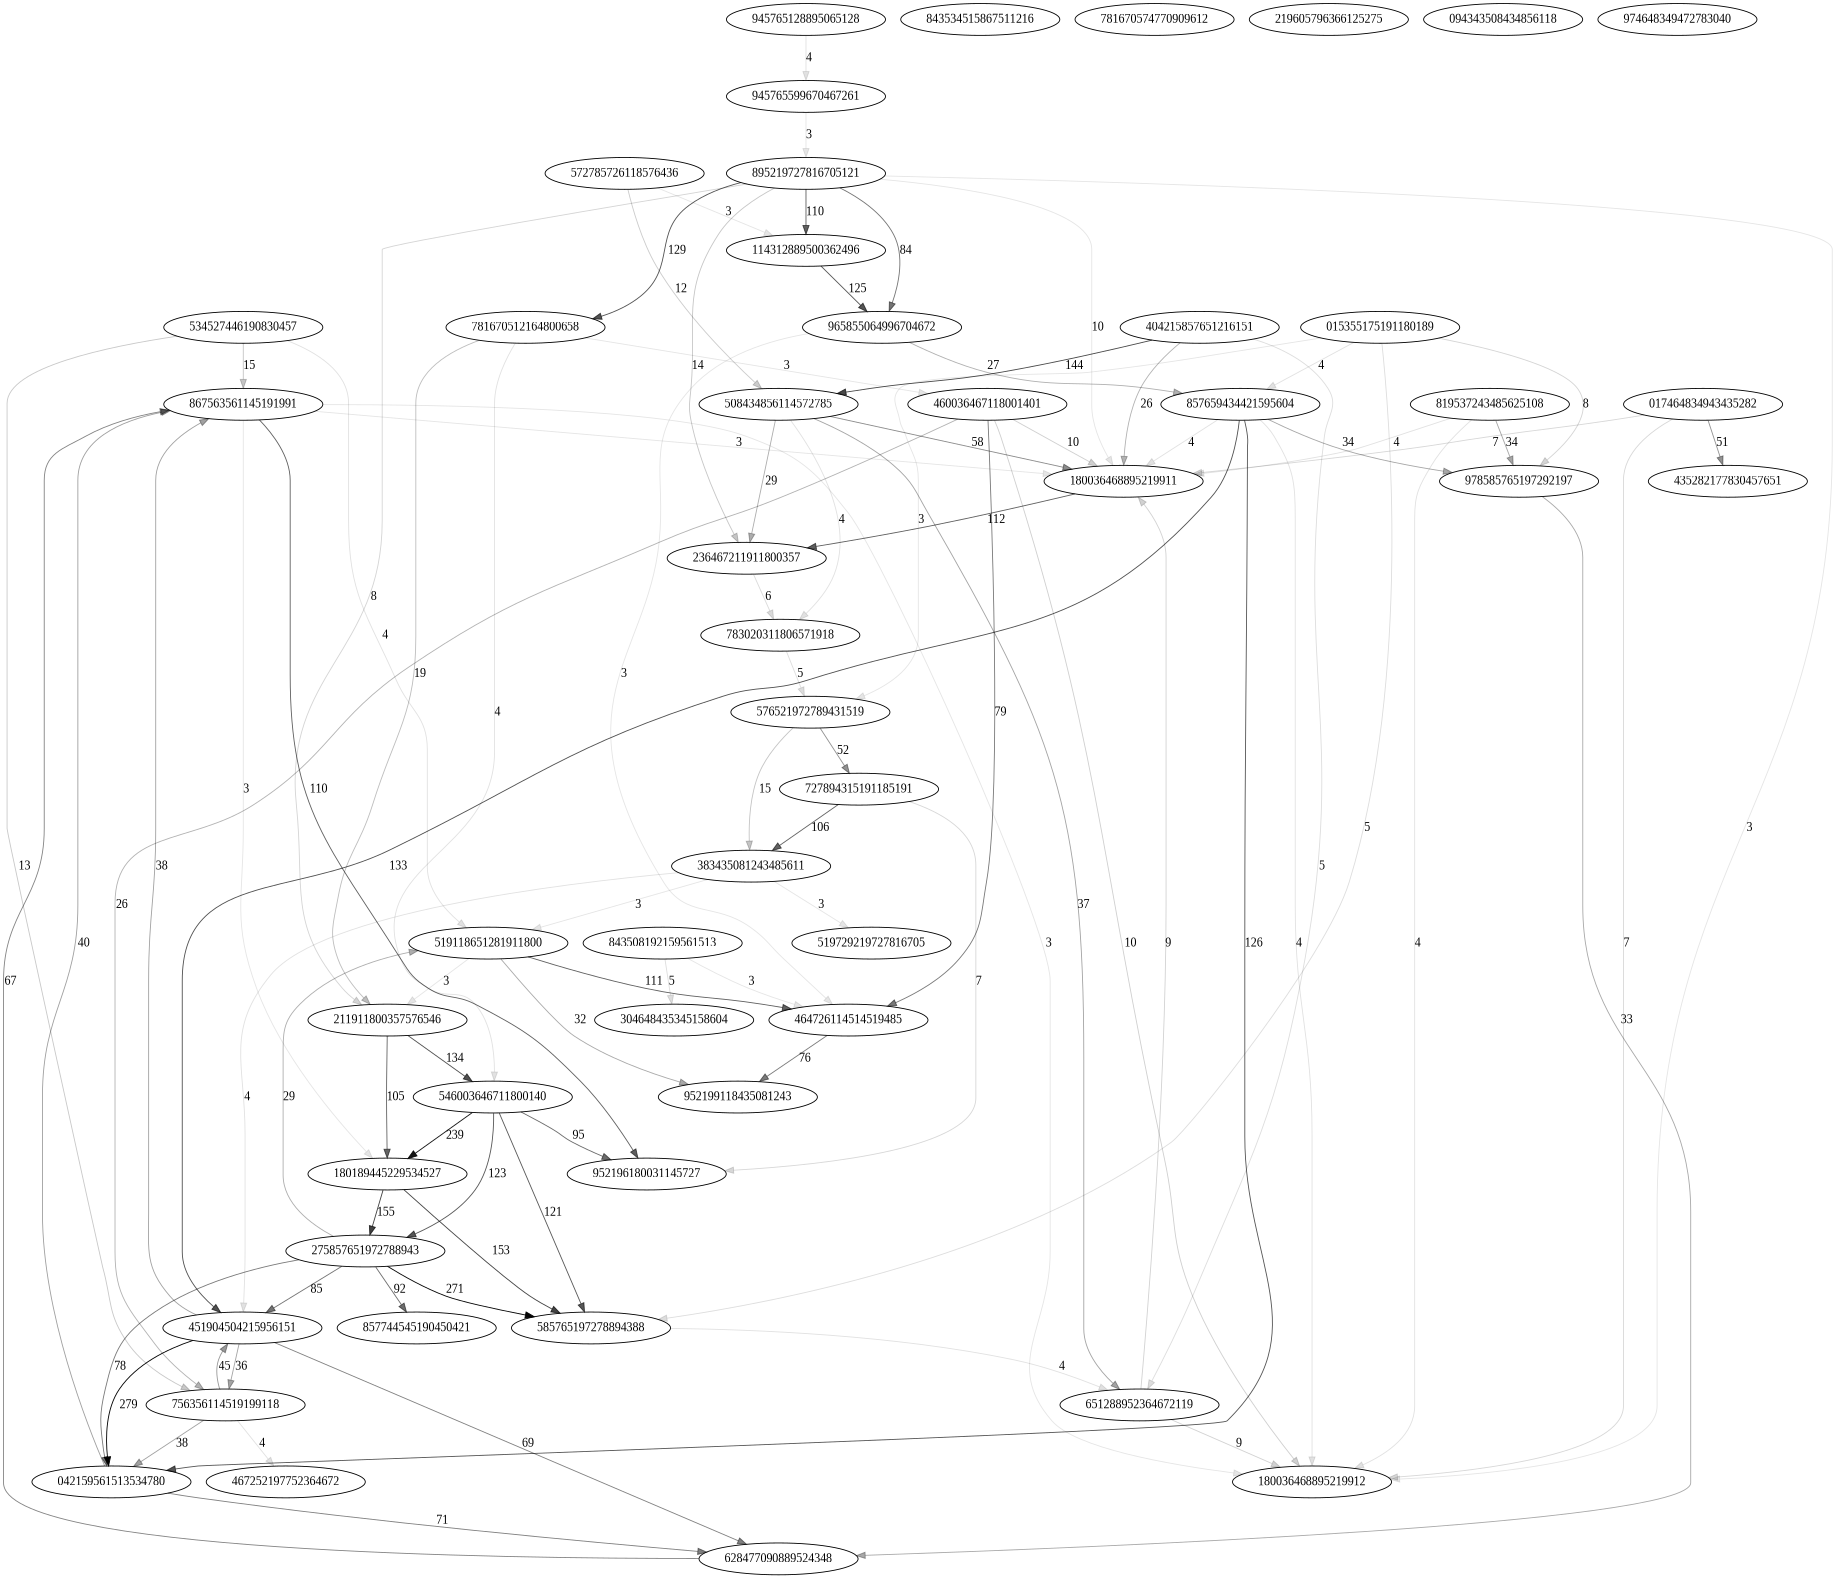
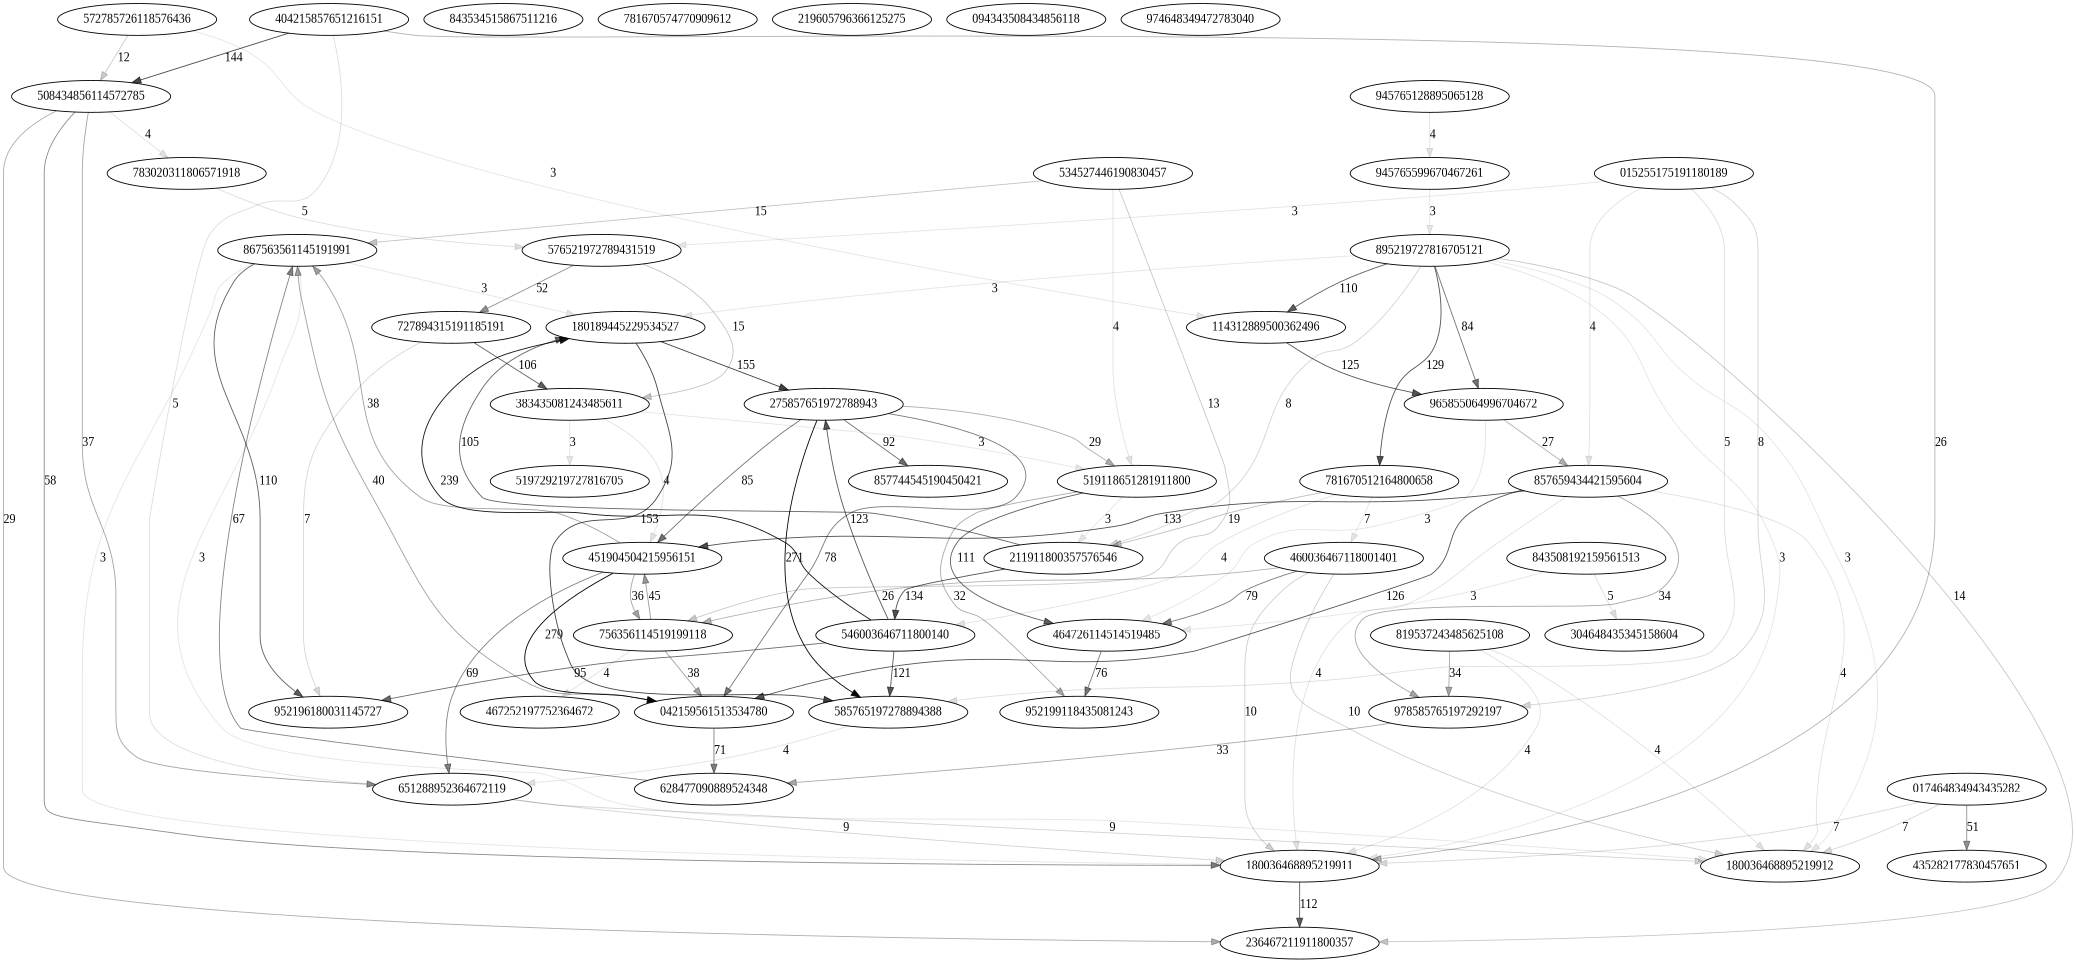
none -> (1039, 279)
(1098, 327) -> (1782, 558)
(1380, 327) -> (1674, 173)
(787, 366) -> (1367, 520)
(762, 593) -> none
(507, 1442) -> (489, 642)
